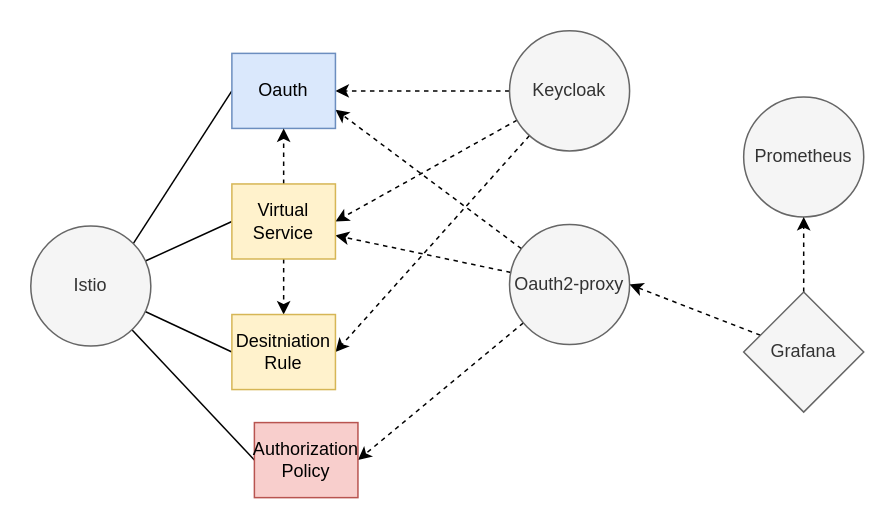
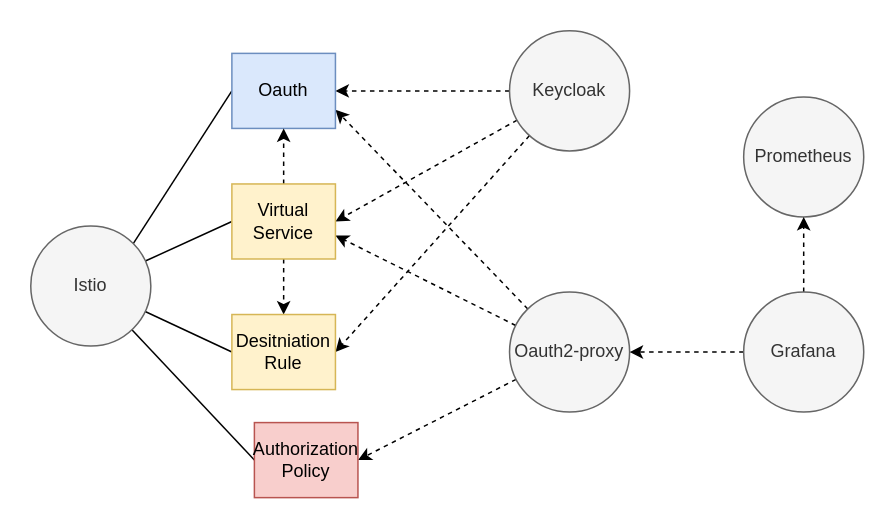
(569, 284) -> (569, 352)
(803, 352) -> (803, 352)
